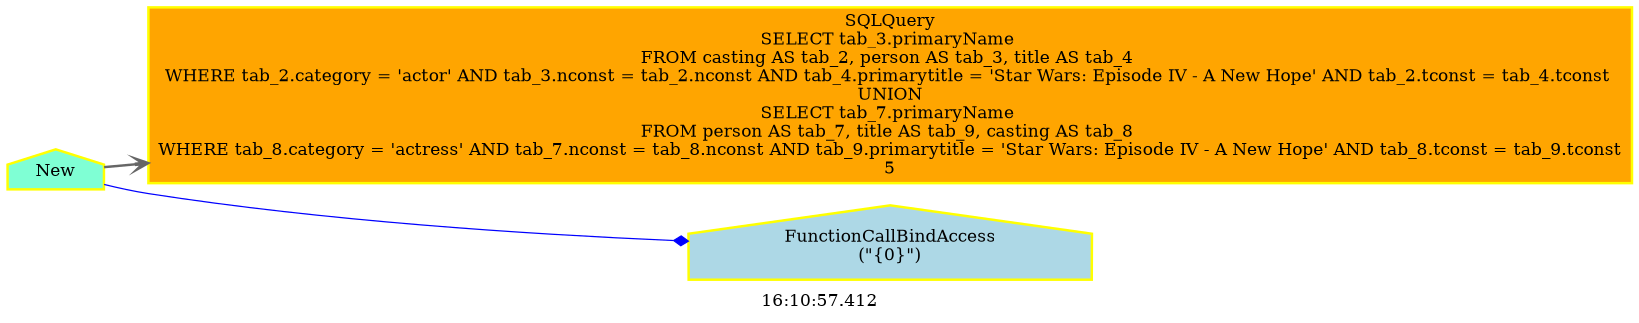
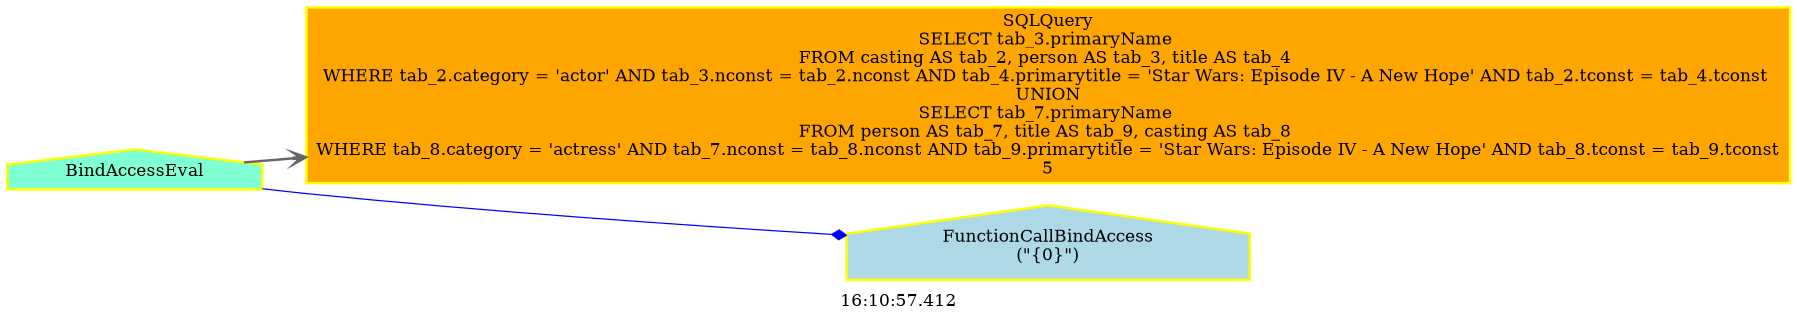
(56, 171) -> (135, 171)
